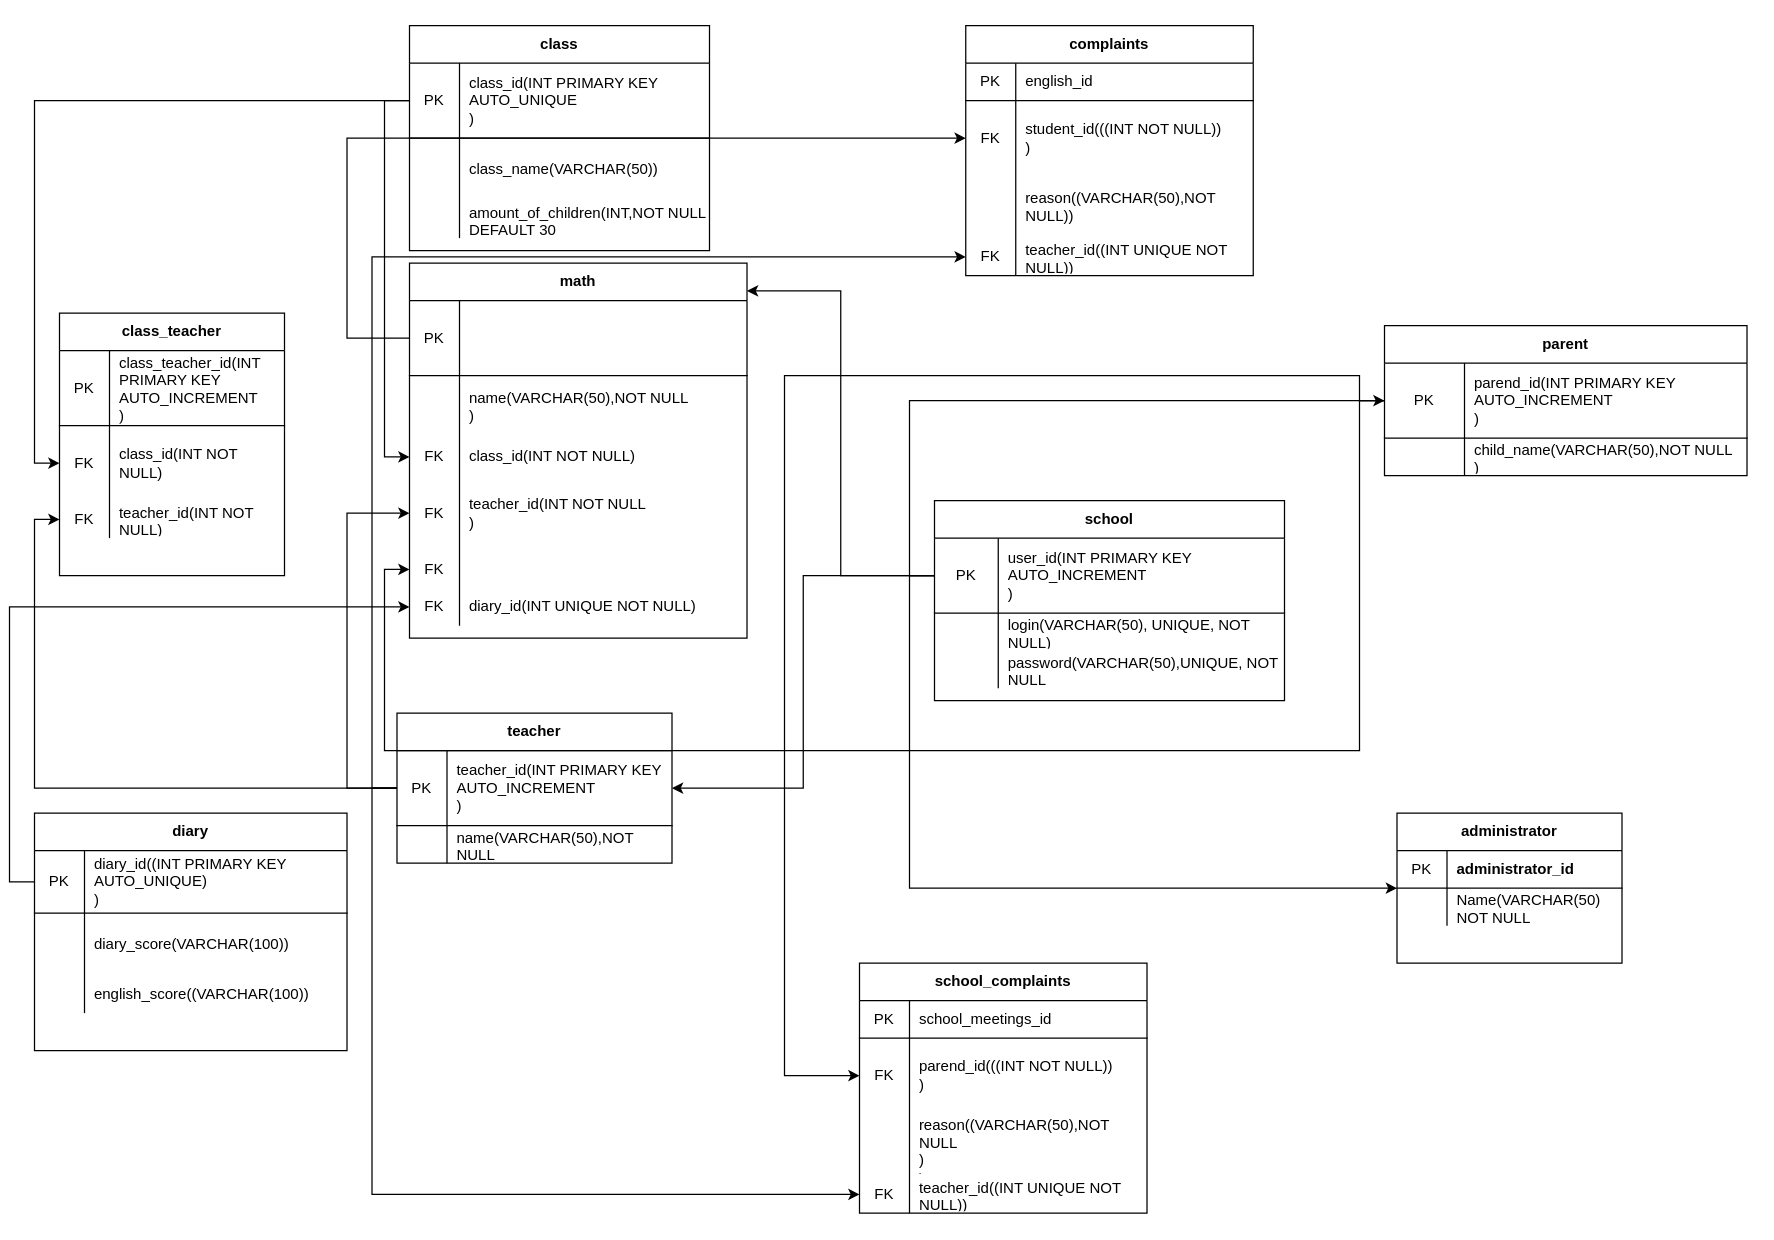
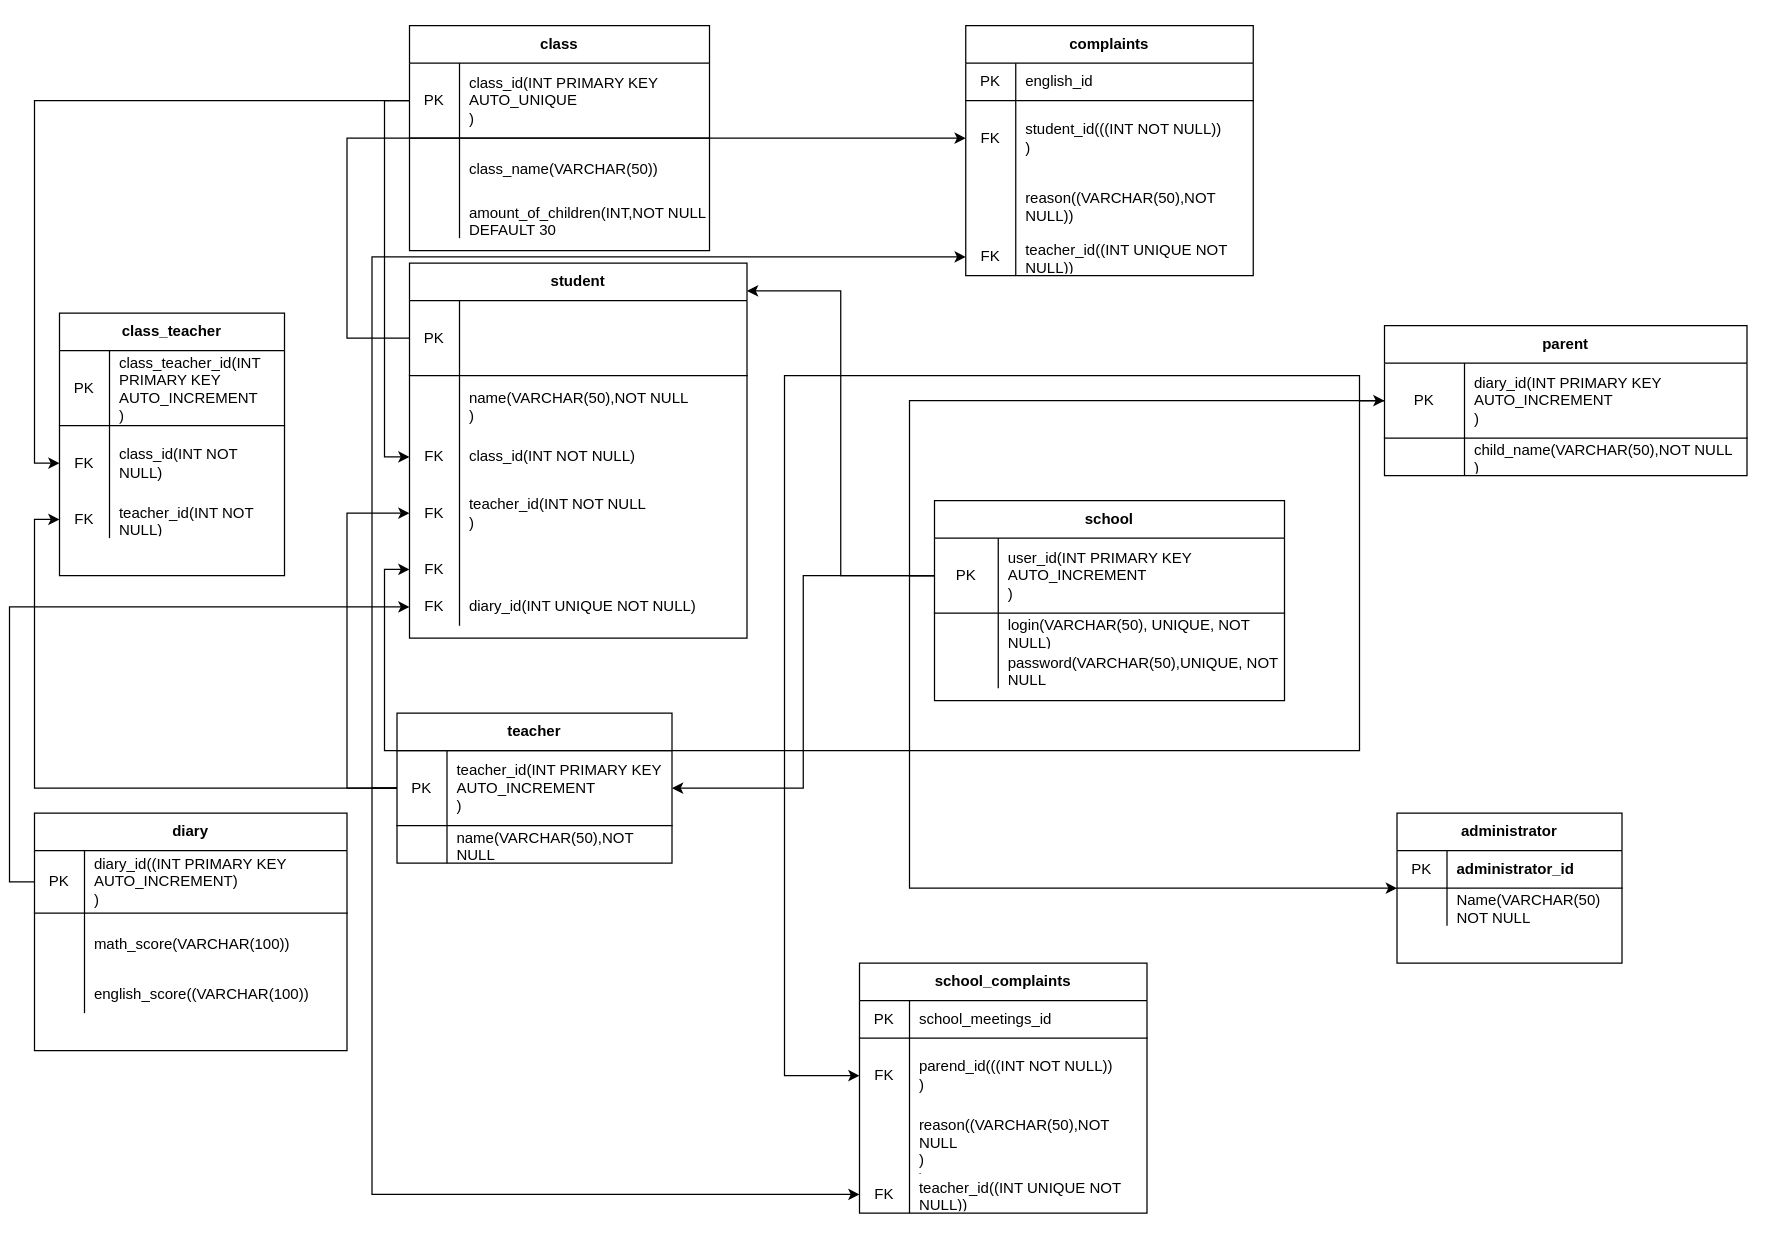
(578, 282) -> (578, 282)
(1611, 401) -> (1611, 401)
(221, 882) -> (221, 882)
(197, 944) -> (195, 944)
